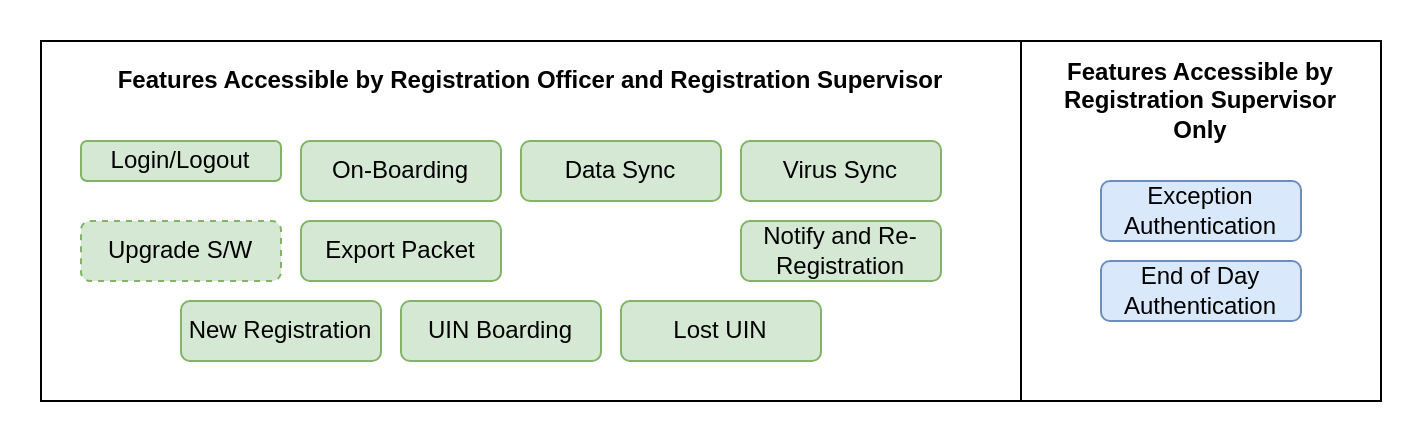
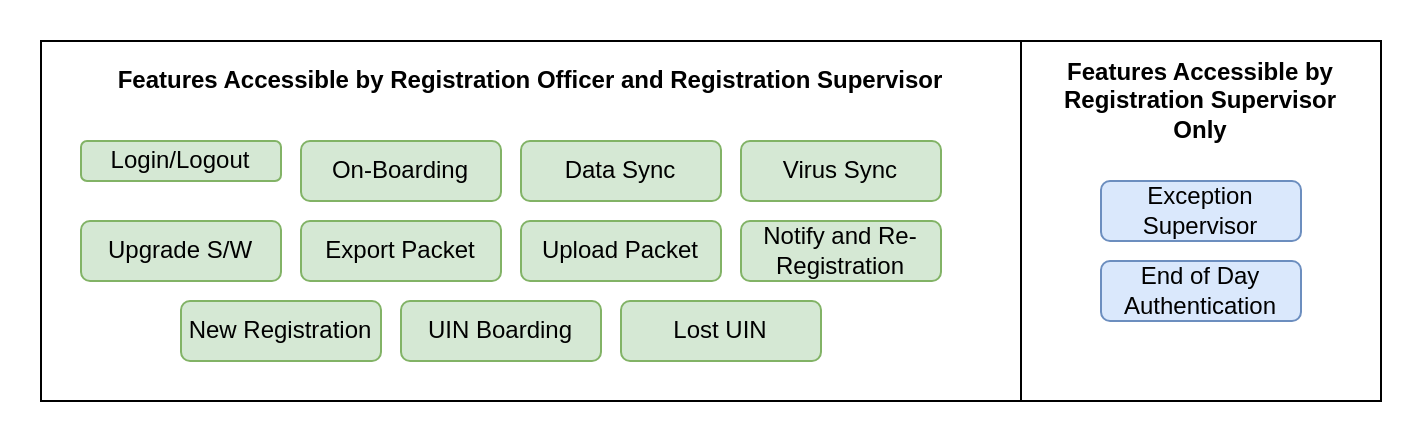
(1201, 211) -> (1201, 211)
(181, 251) -> (181, 251)
none -> (621, 251)
